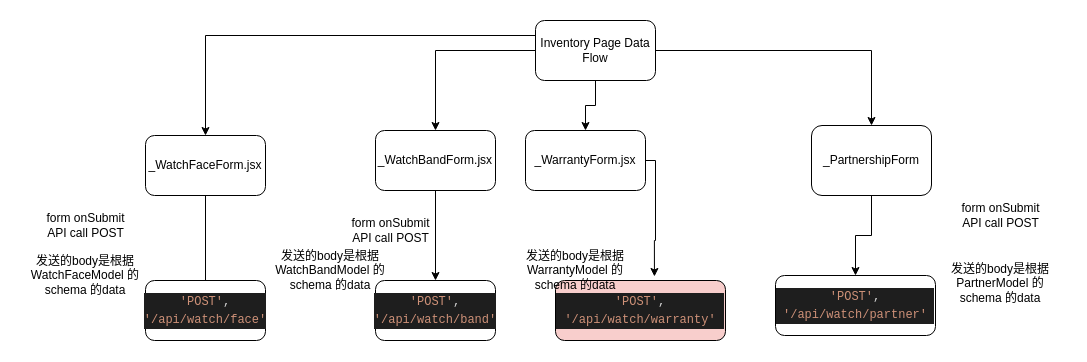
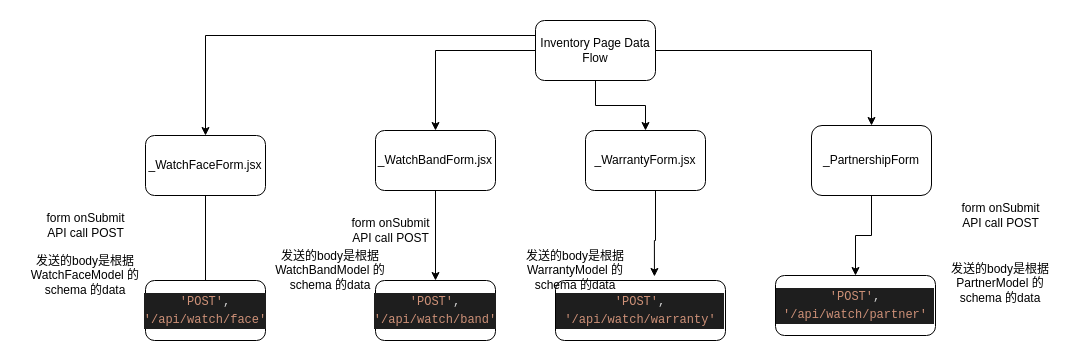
(586, 161) -> (646, 161)
(641, 311) -> (641, 311)
